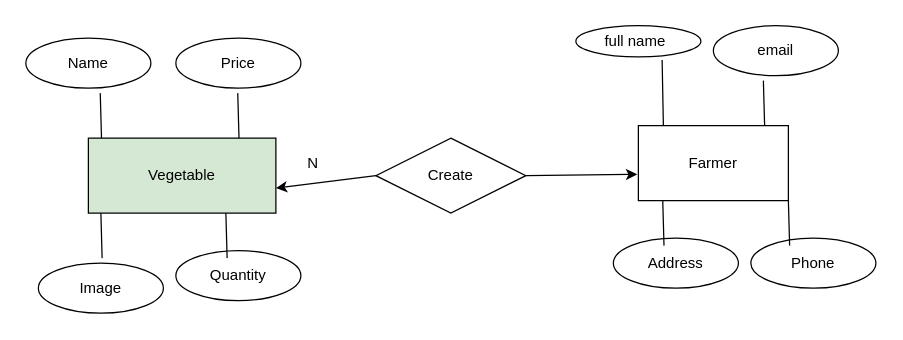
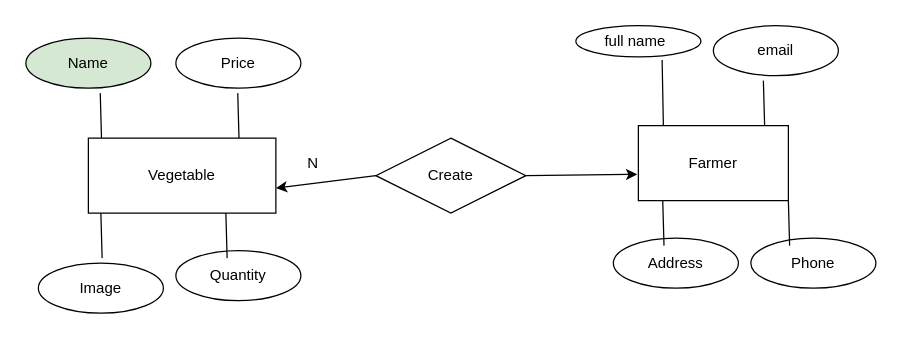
(88, 63) -> (88, 63)
(182, 176) -> (182, 176)
